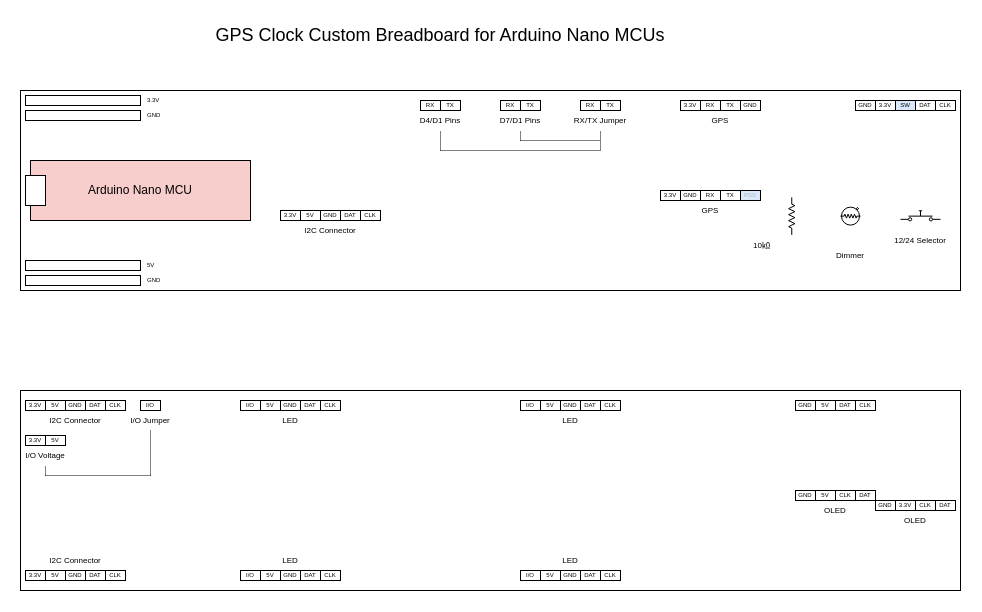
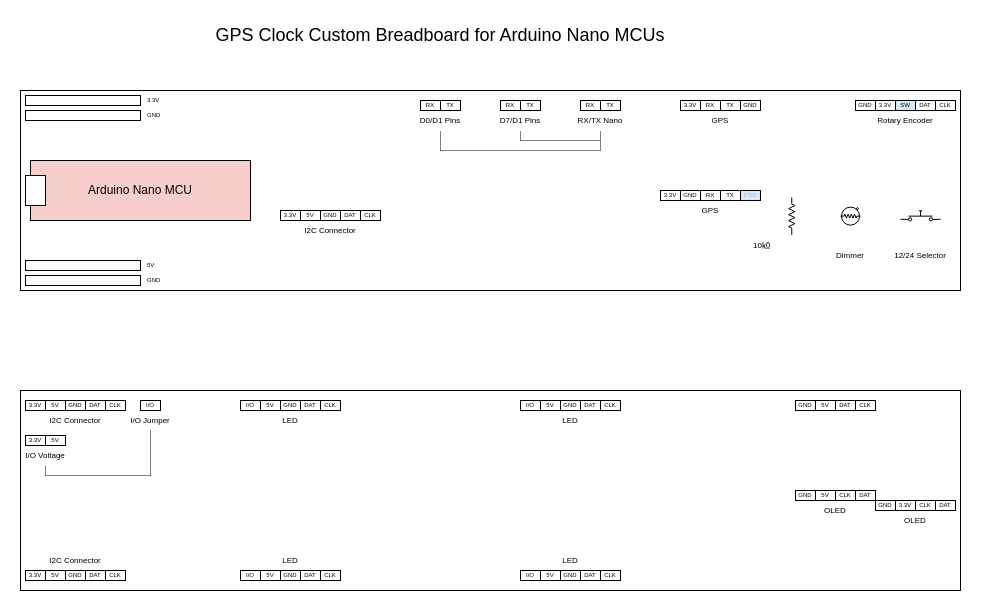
(441, 121) -> (441, 121)
(601, 121) -> (601, 121)
none -> (906, 121)
(921, 241) -> (921, 256)
